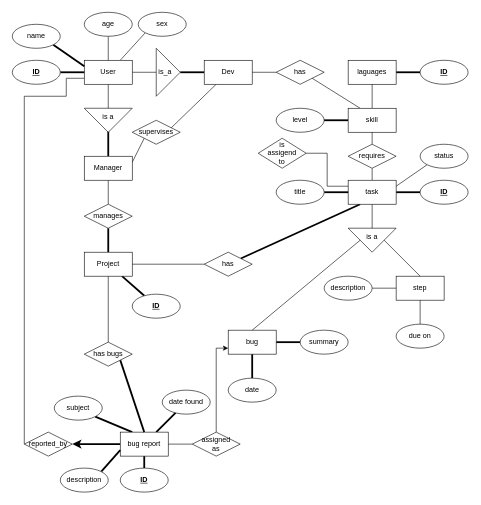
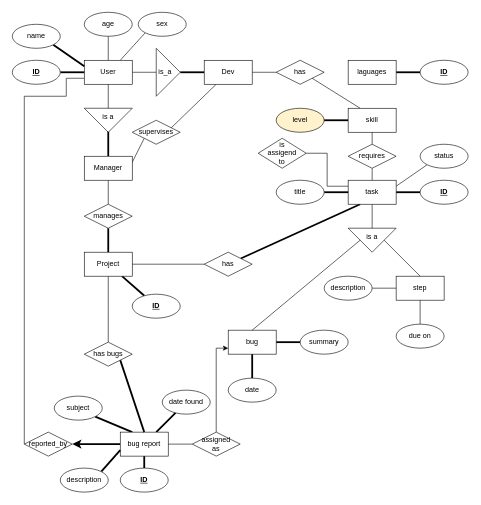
(372, 96) -> none
(300, 120) -> (300, 120)
